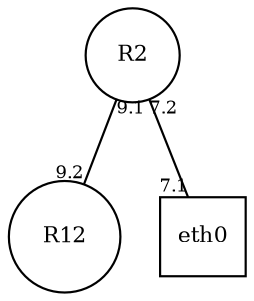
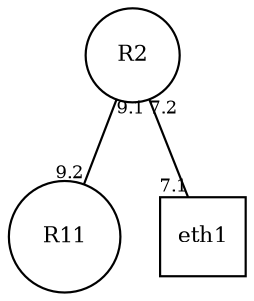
(65, 237) -> (65, 237)
(203, 237) -> (203, 237)
